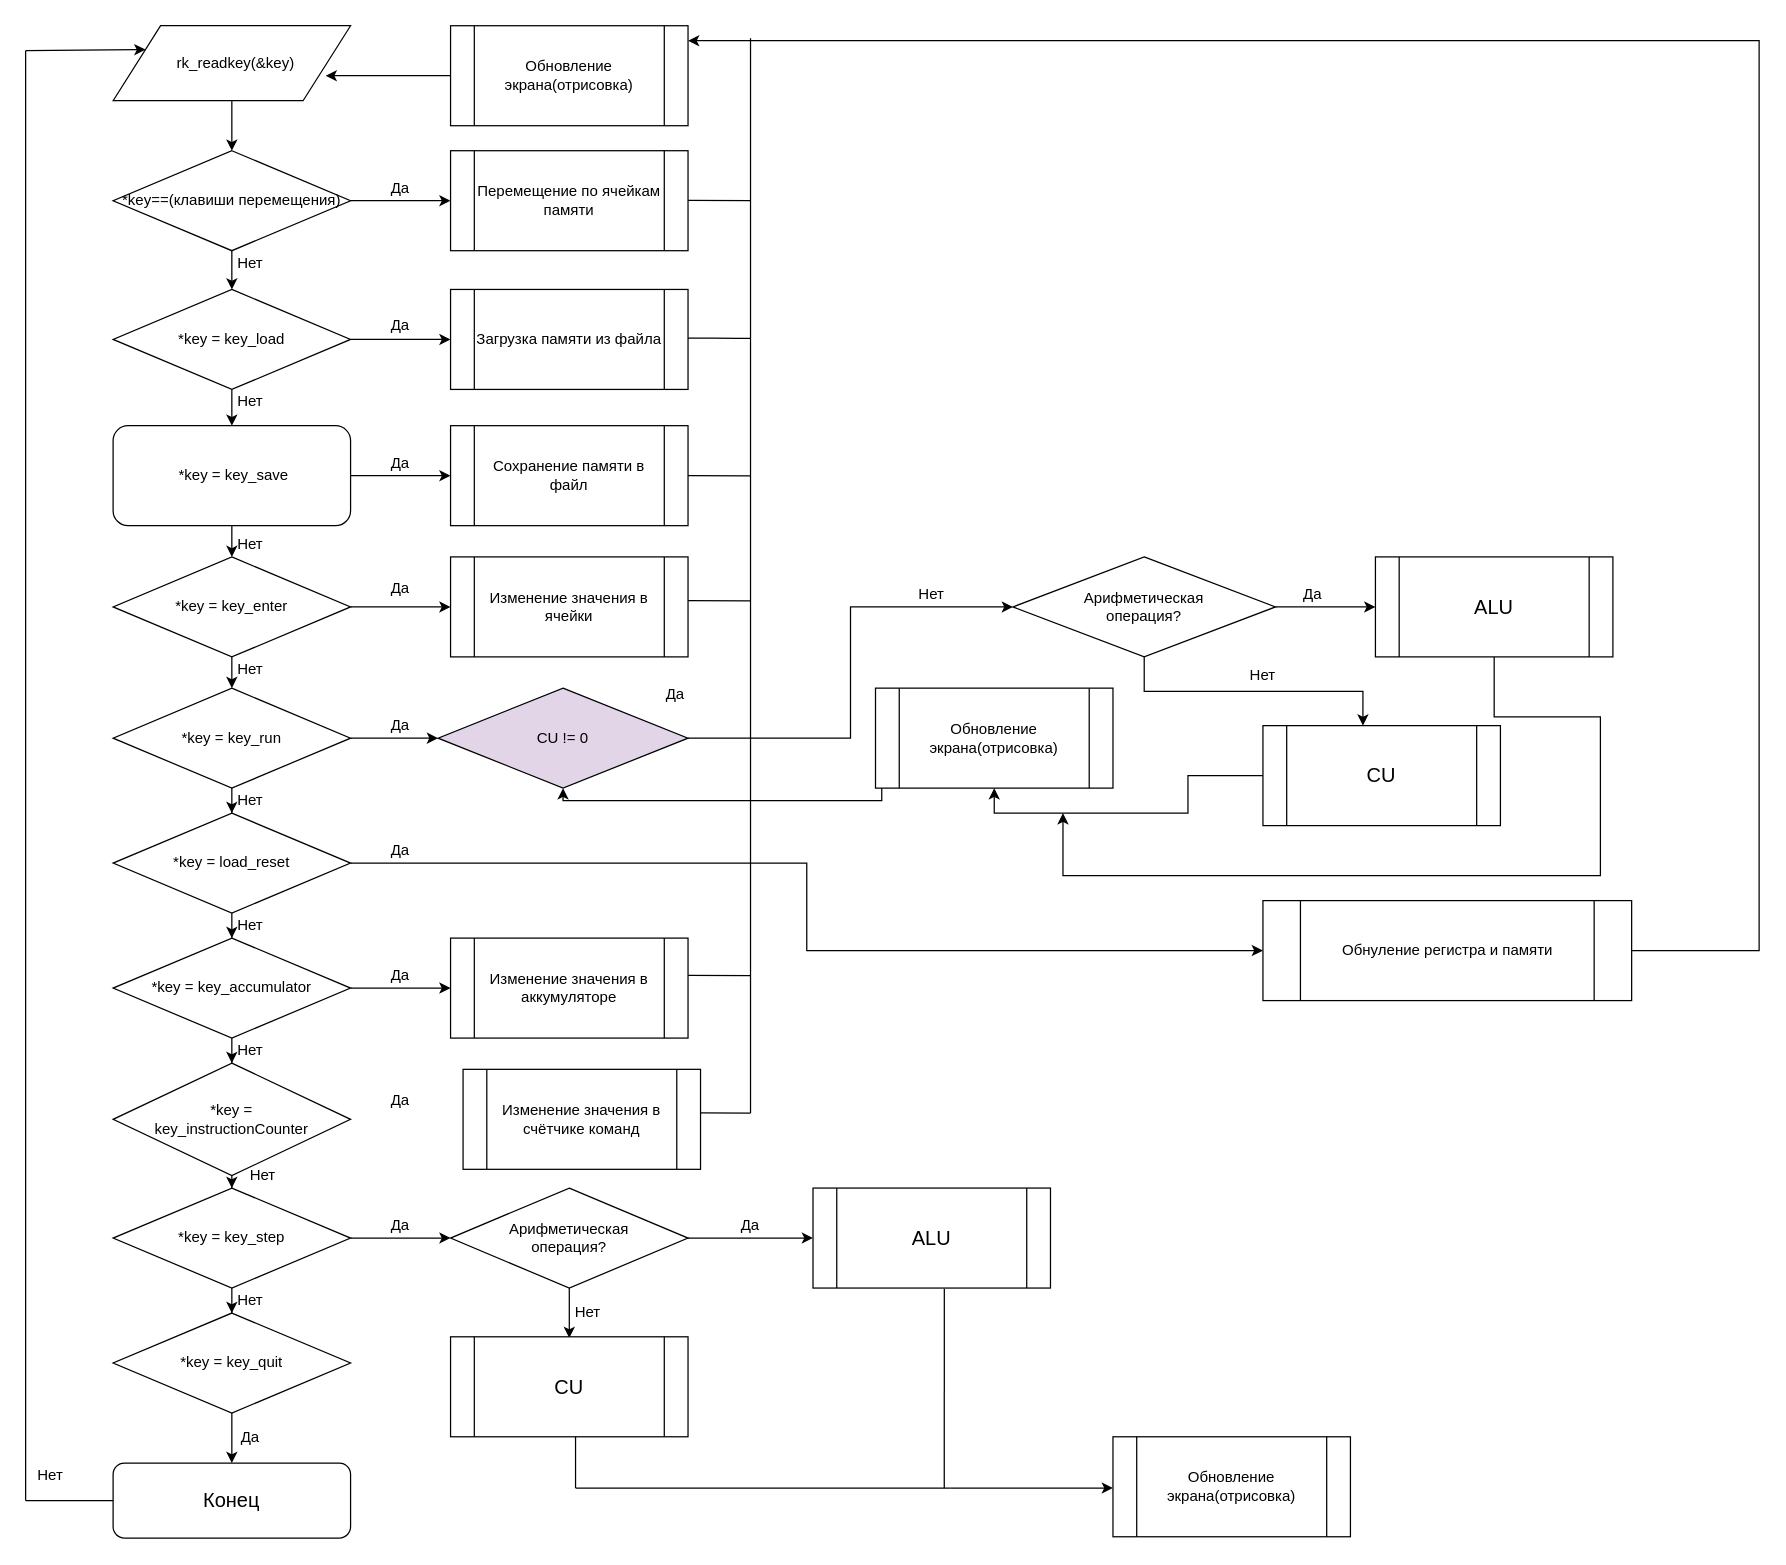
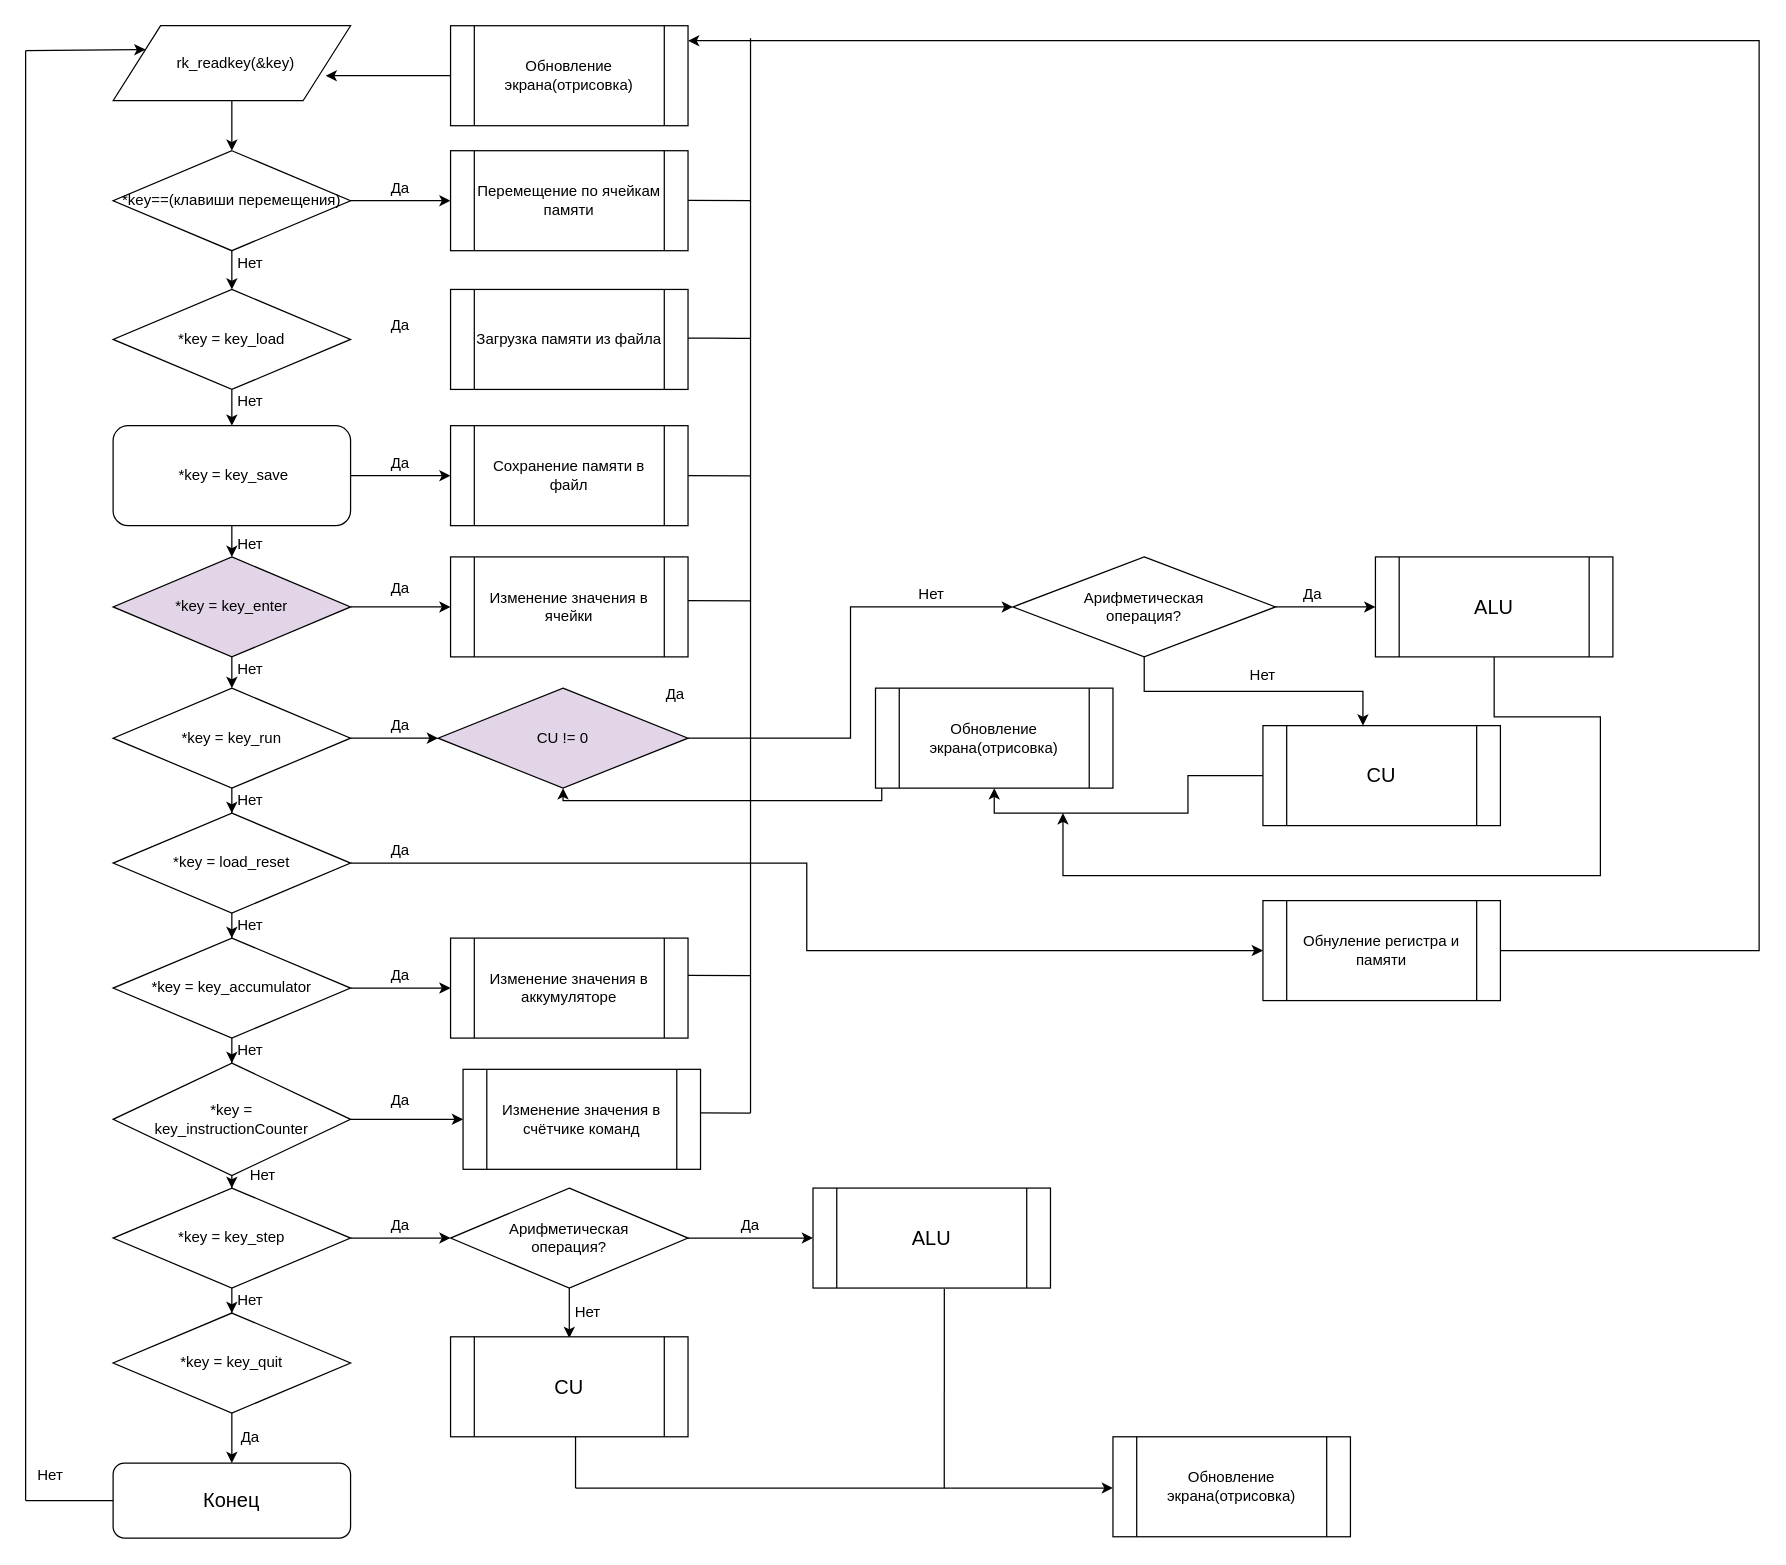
(397, 339) -> none
(232, 607) -> (232, 607)
(1448, 951) -> (1382, 951)
none -> (403, 1119)
